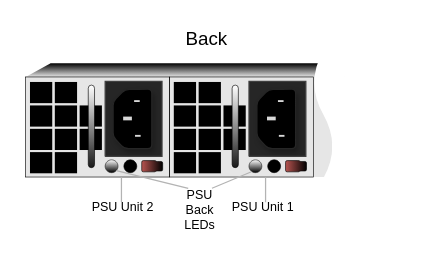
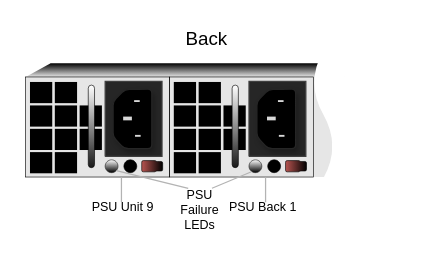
(123, 208) -> (123, 208)
(263, 208) -> (263, 208)
(200, 211) -> (200, 218)
